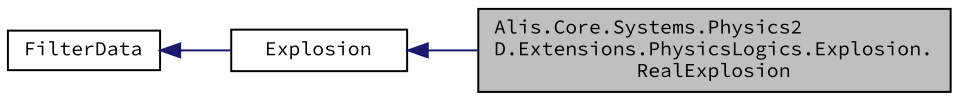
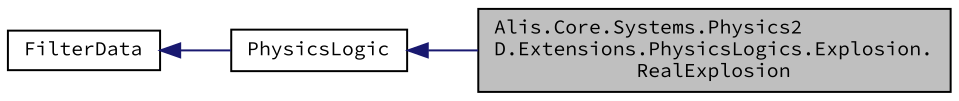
(319, 50) -> (319, 50)
